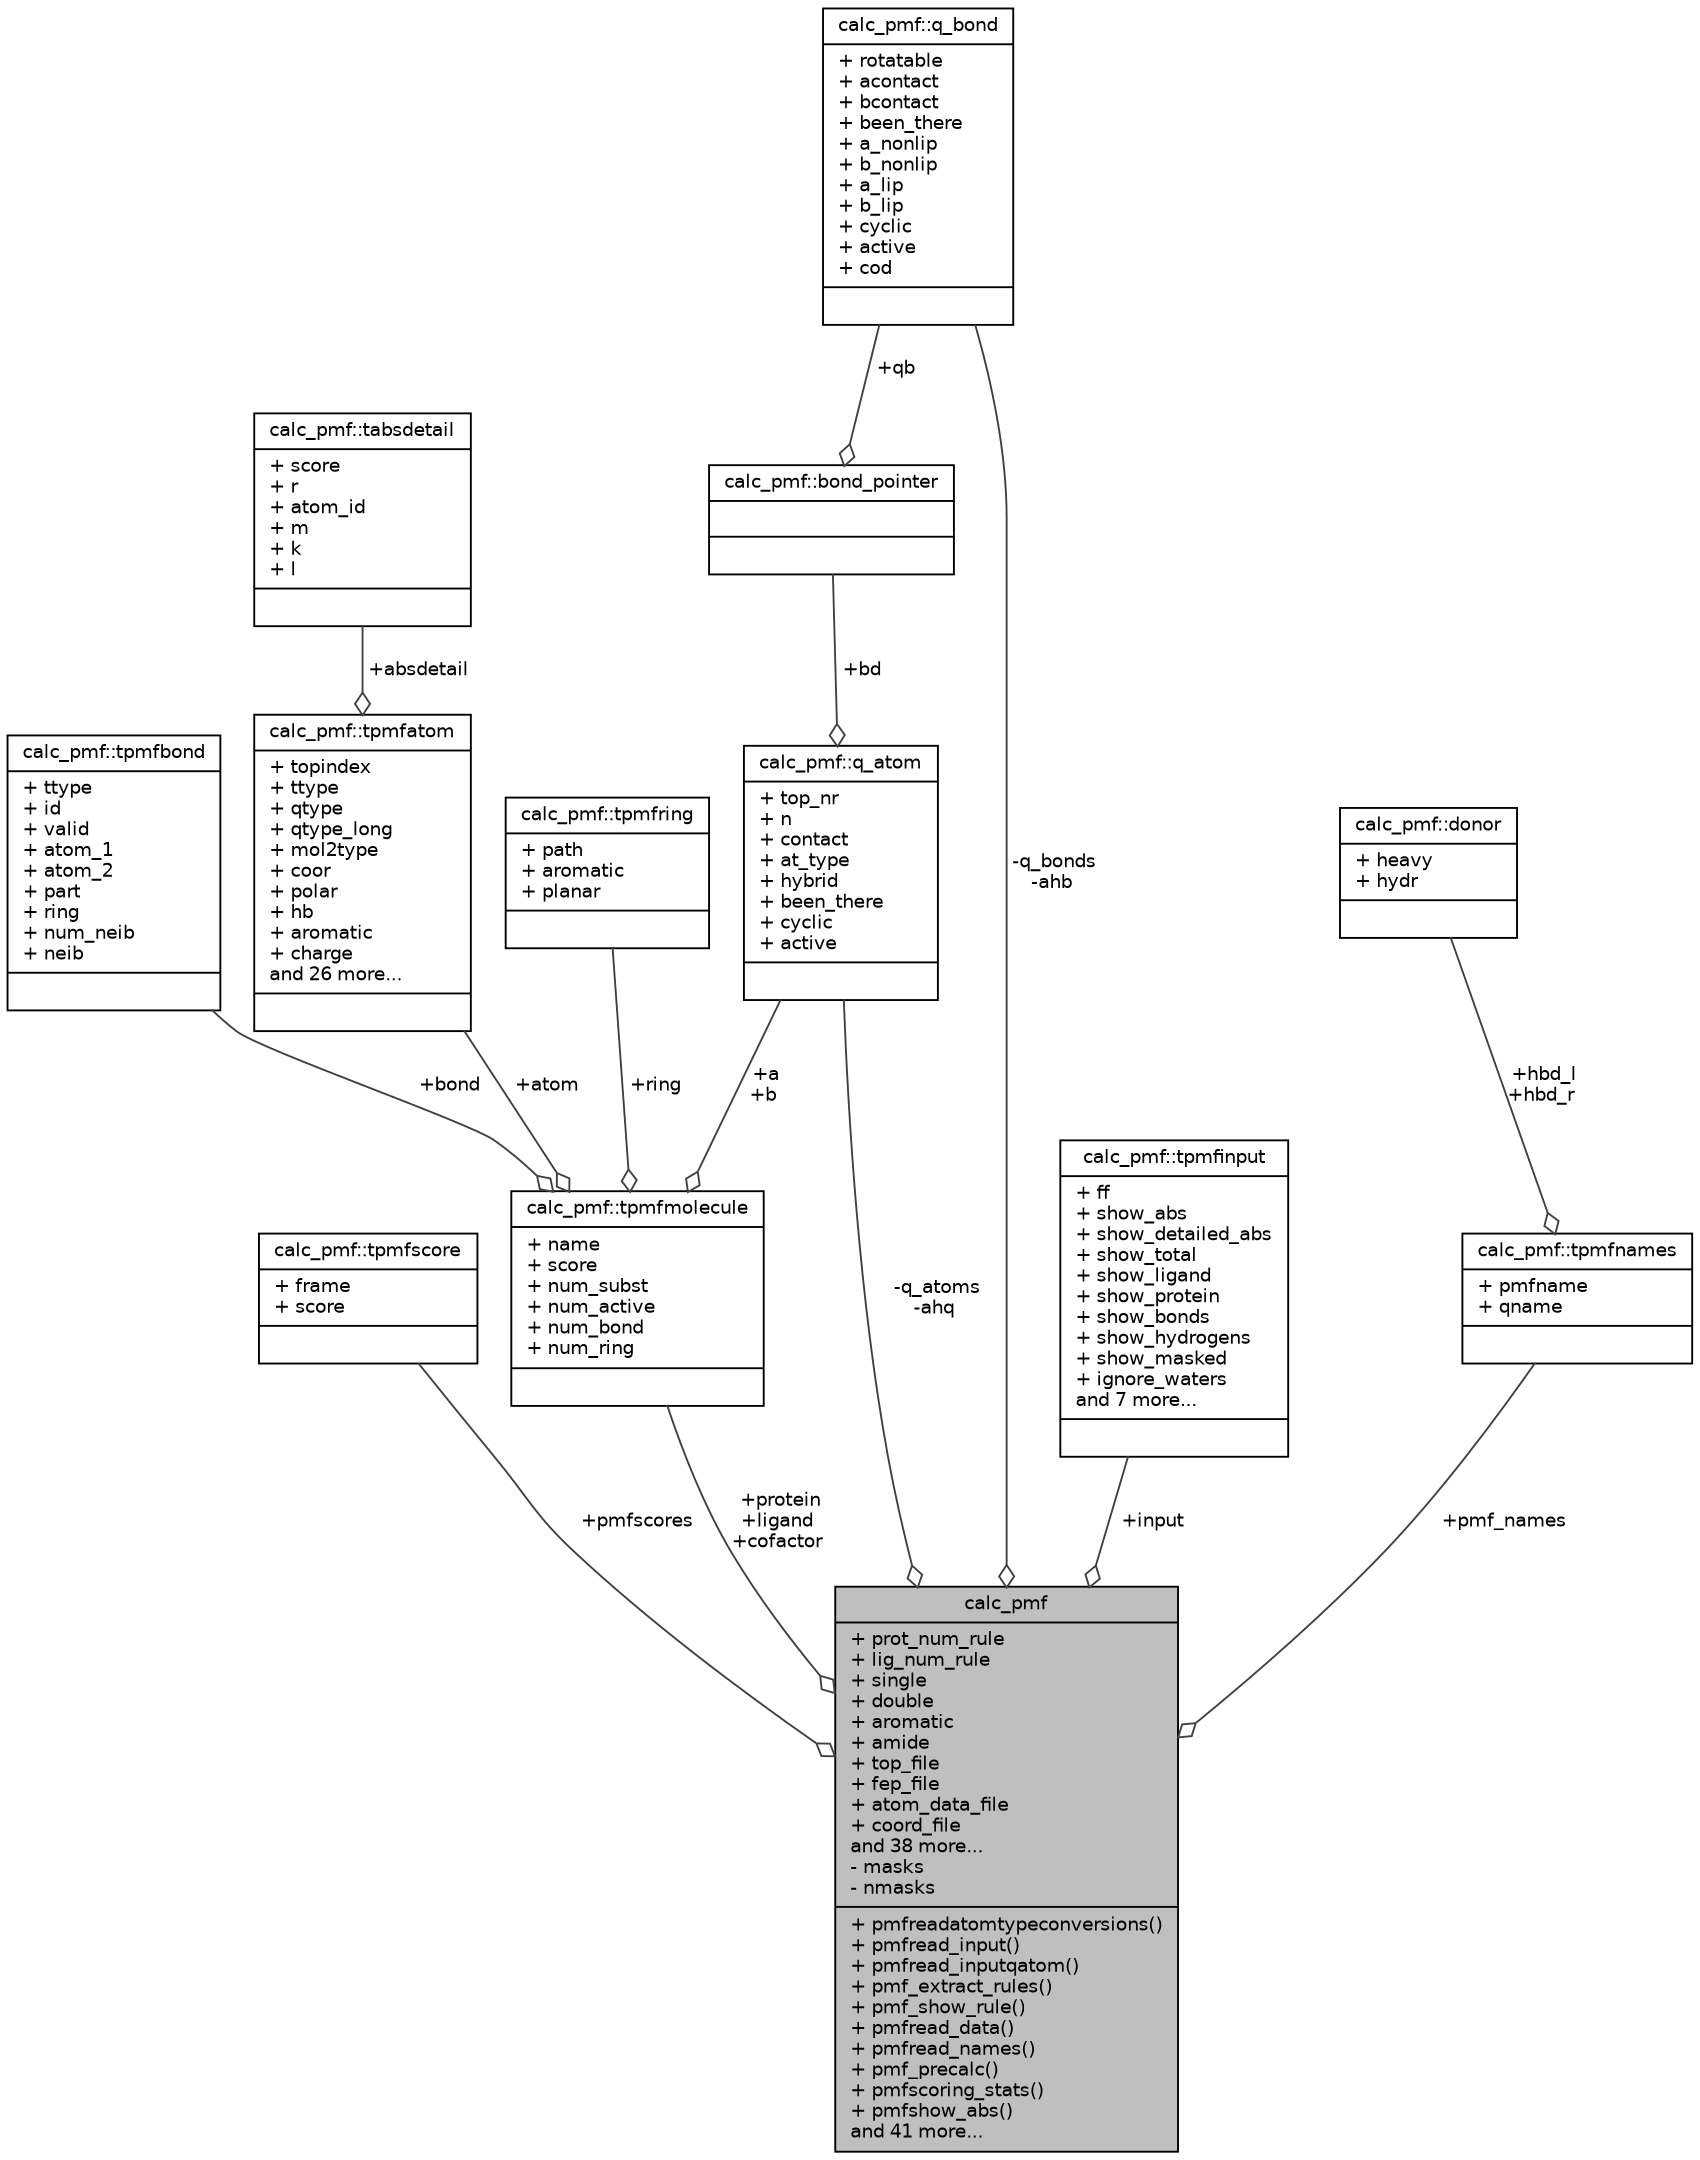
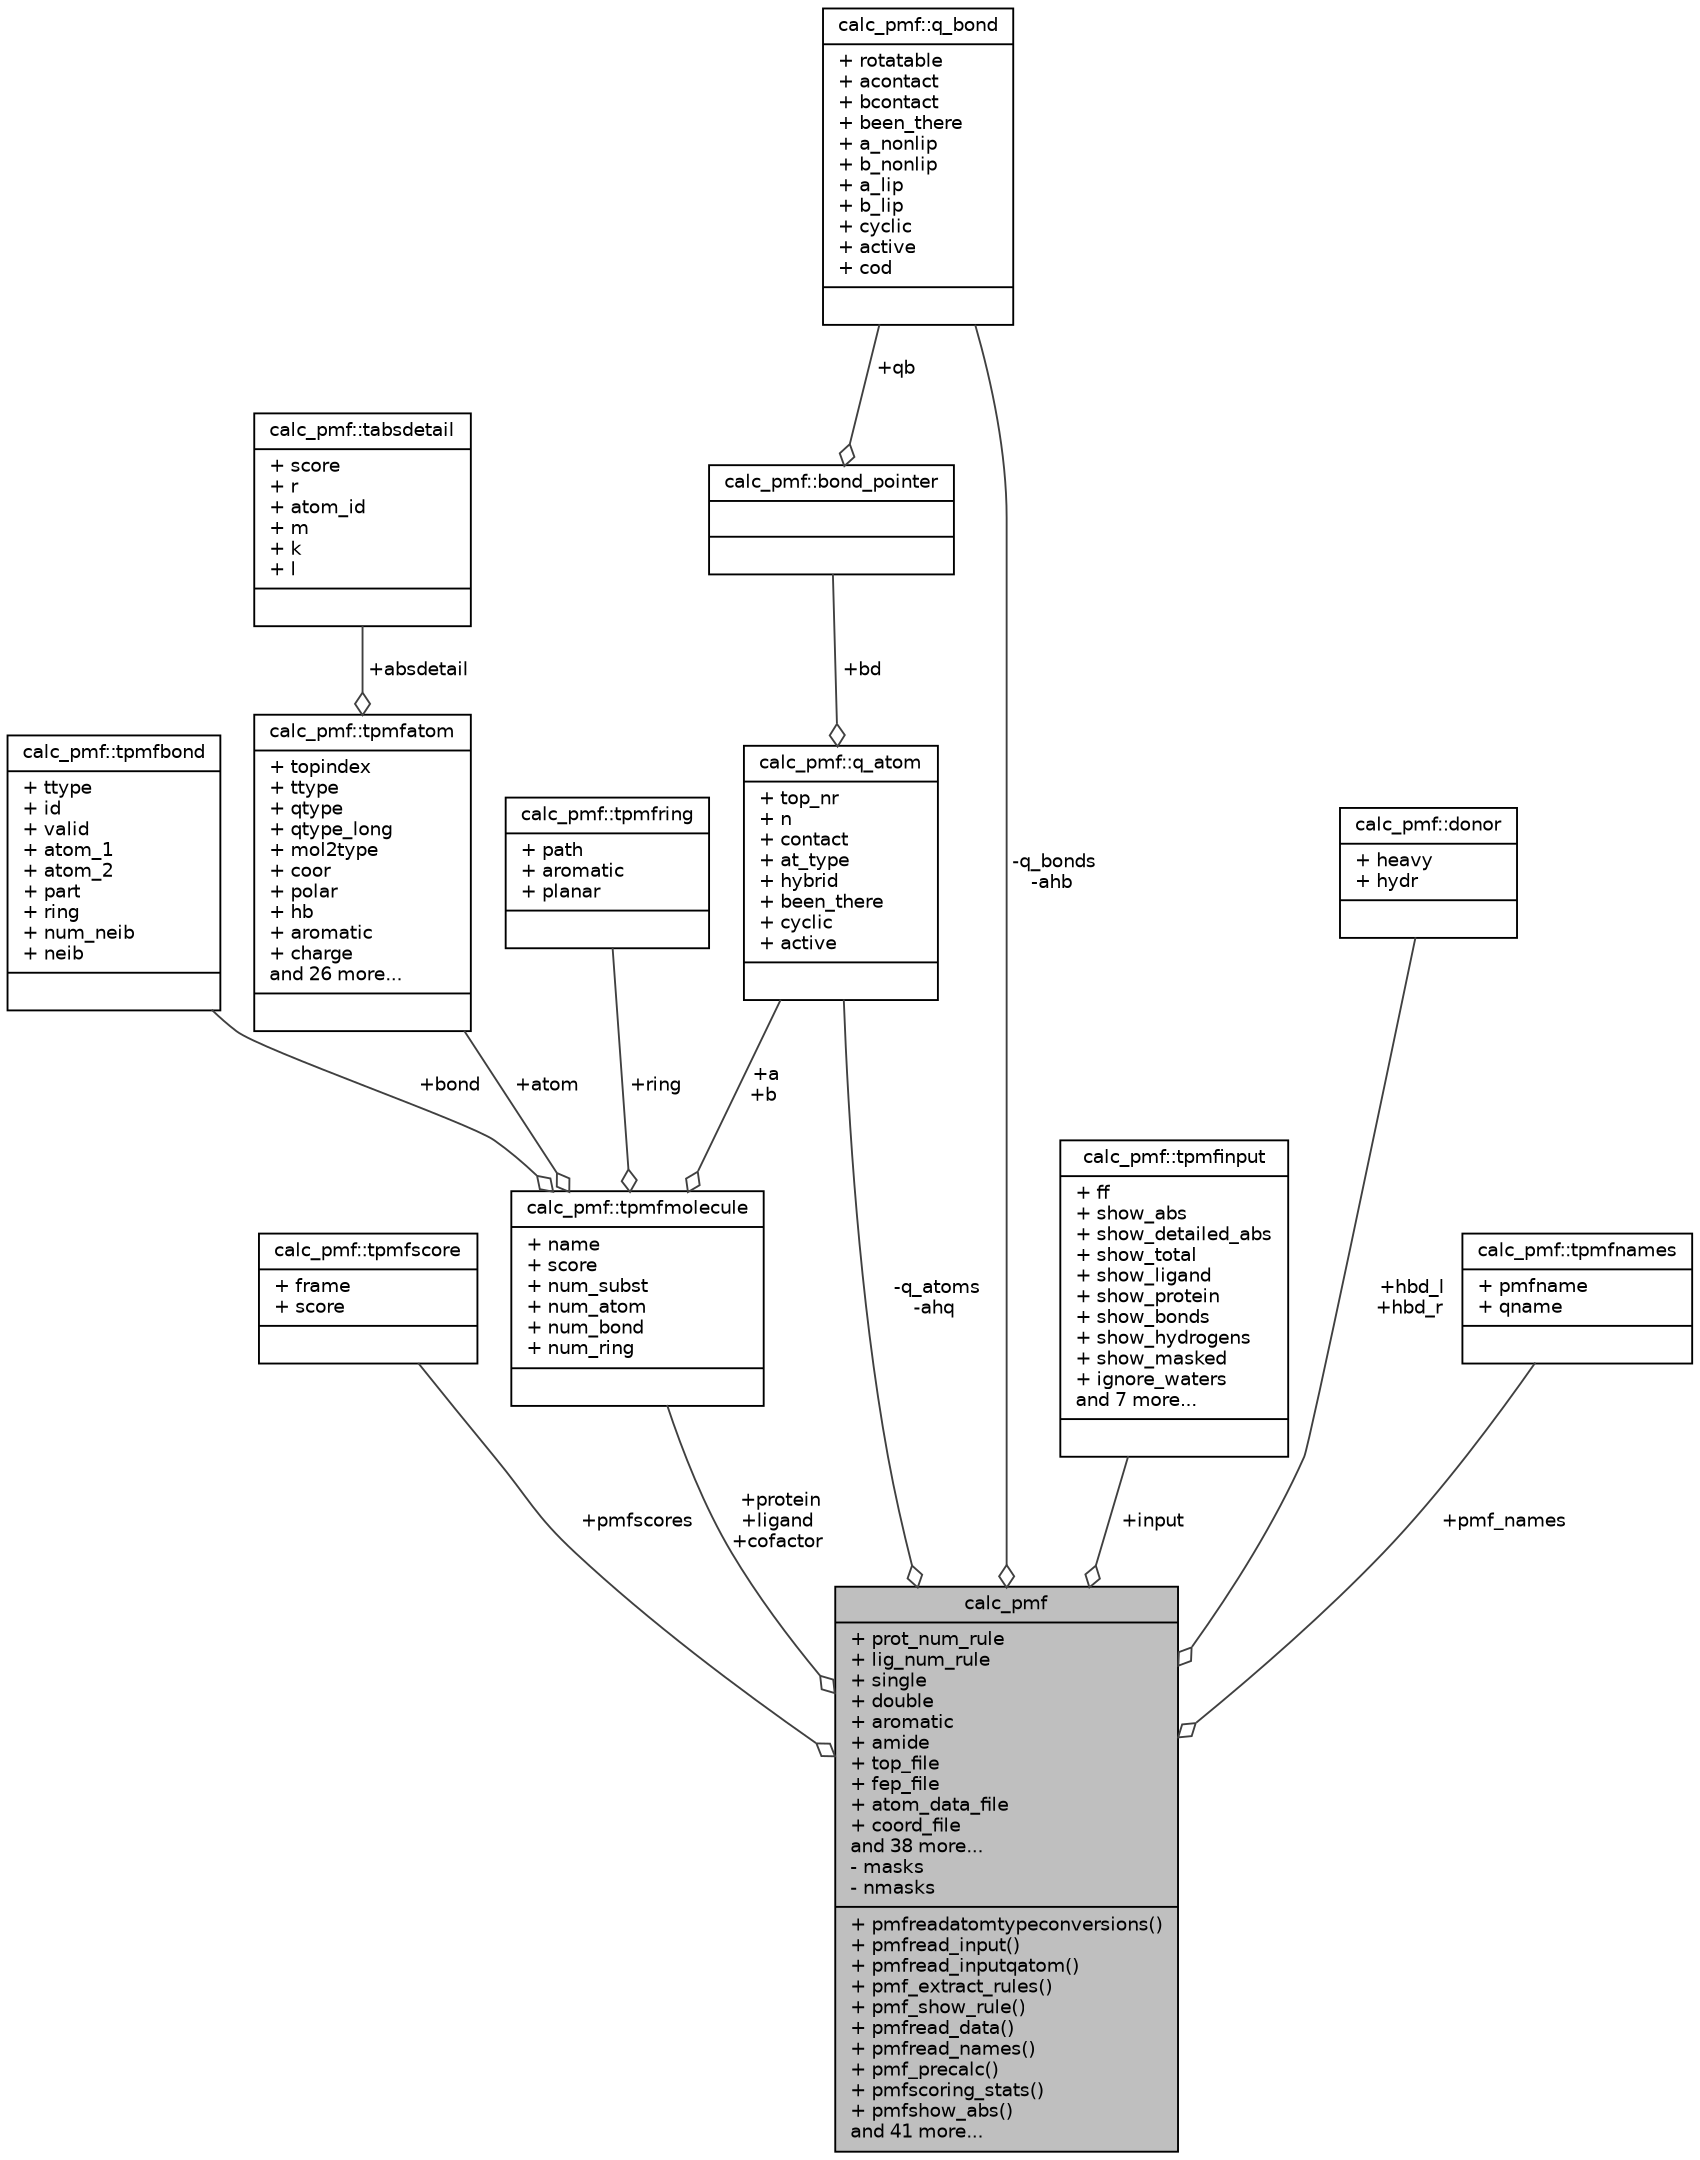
(1499, 1075) -> (1338, 1305)
(591, 1307) -> (587, 1307)
